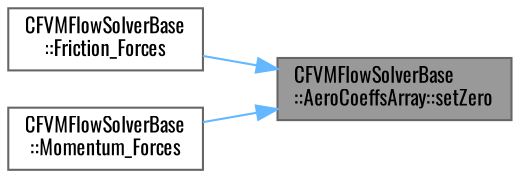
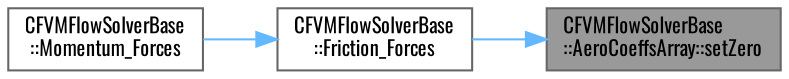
(230, 117) -> (230, 39)
